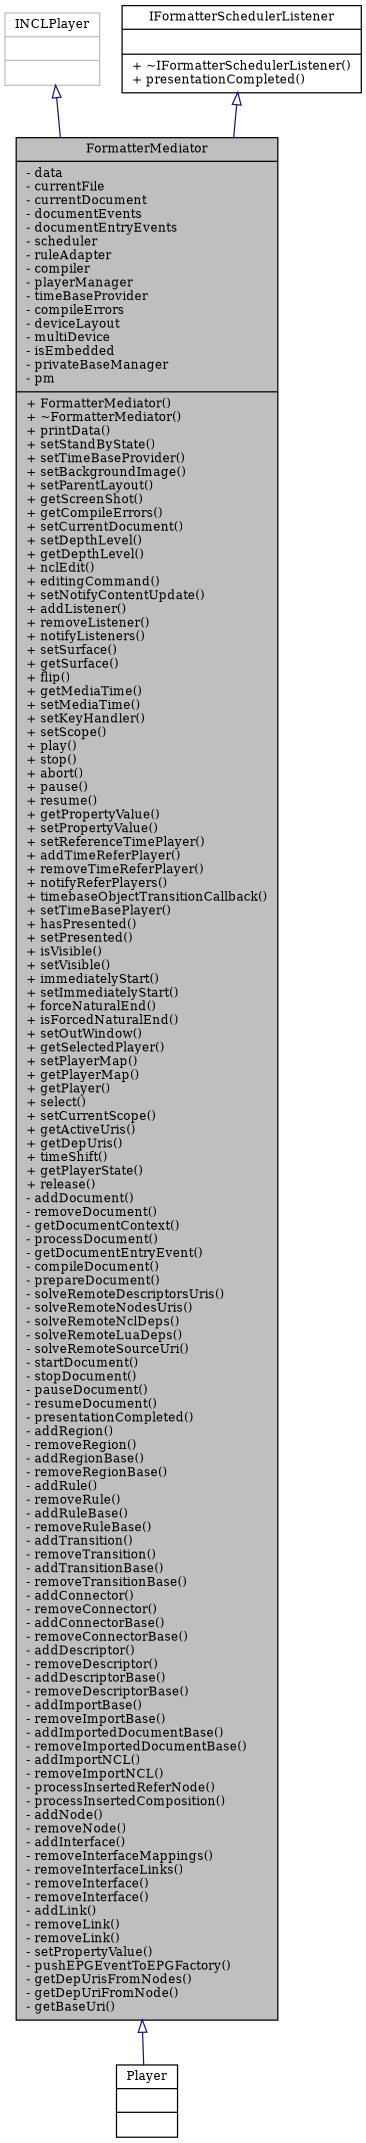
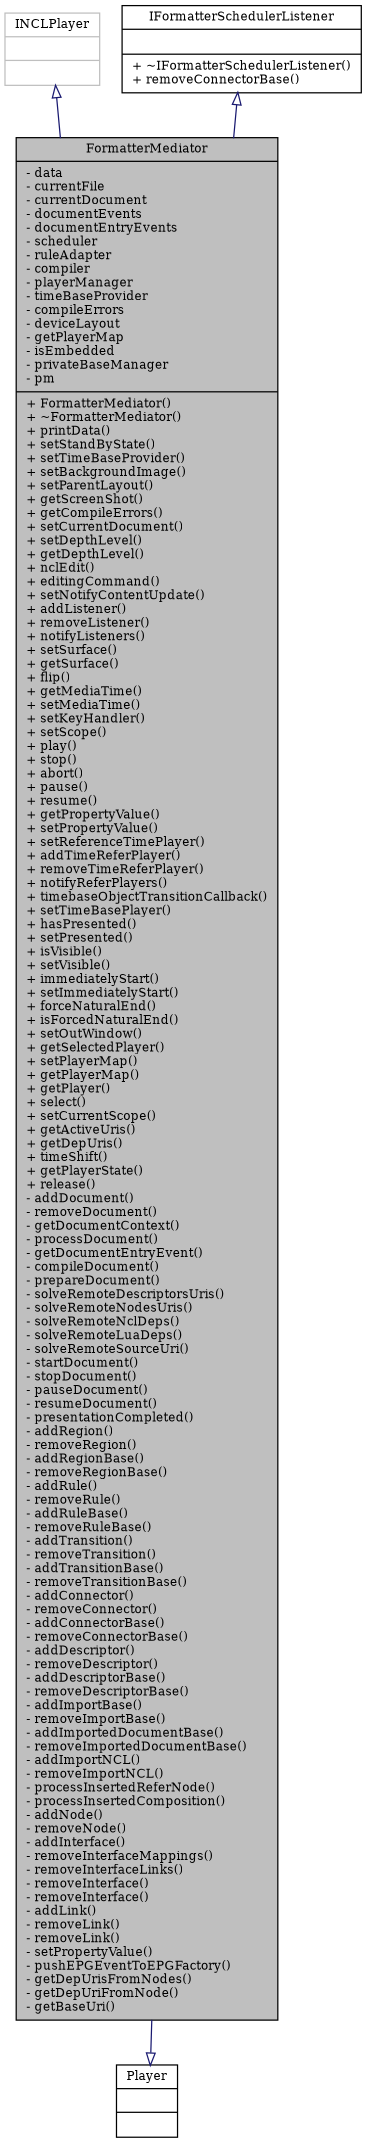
(219, 80) -> (216, 80)
(69, 338) -> (75, 338)
(143, 2049) -> (151, 2036)
